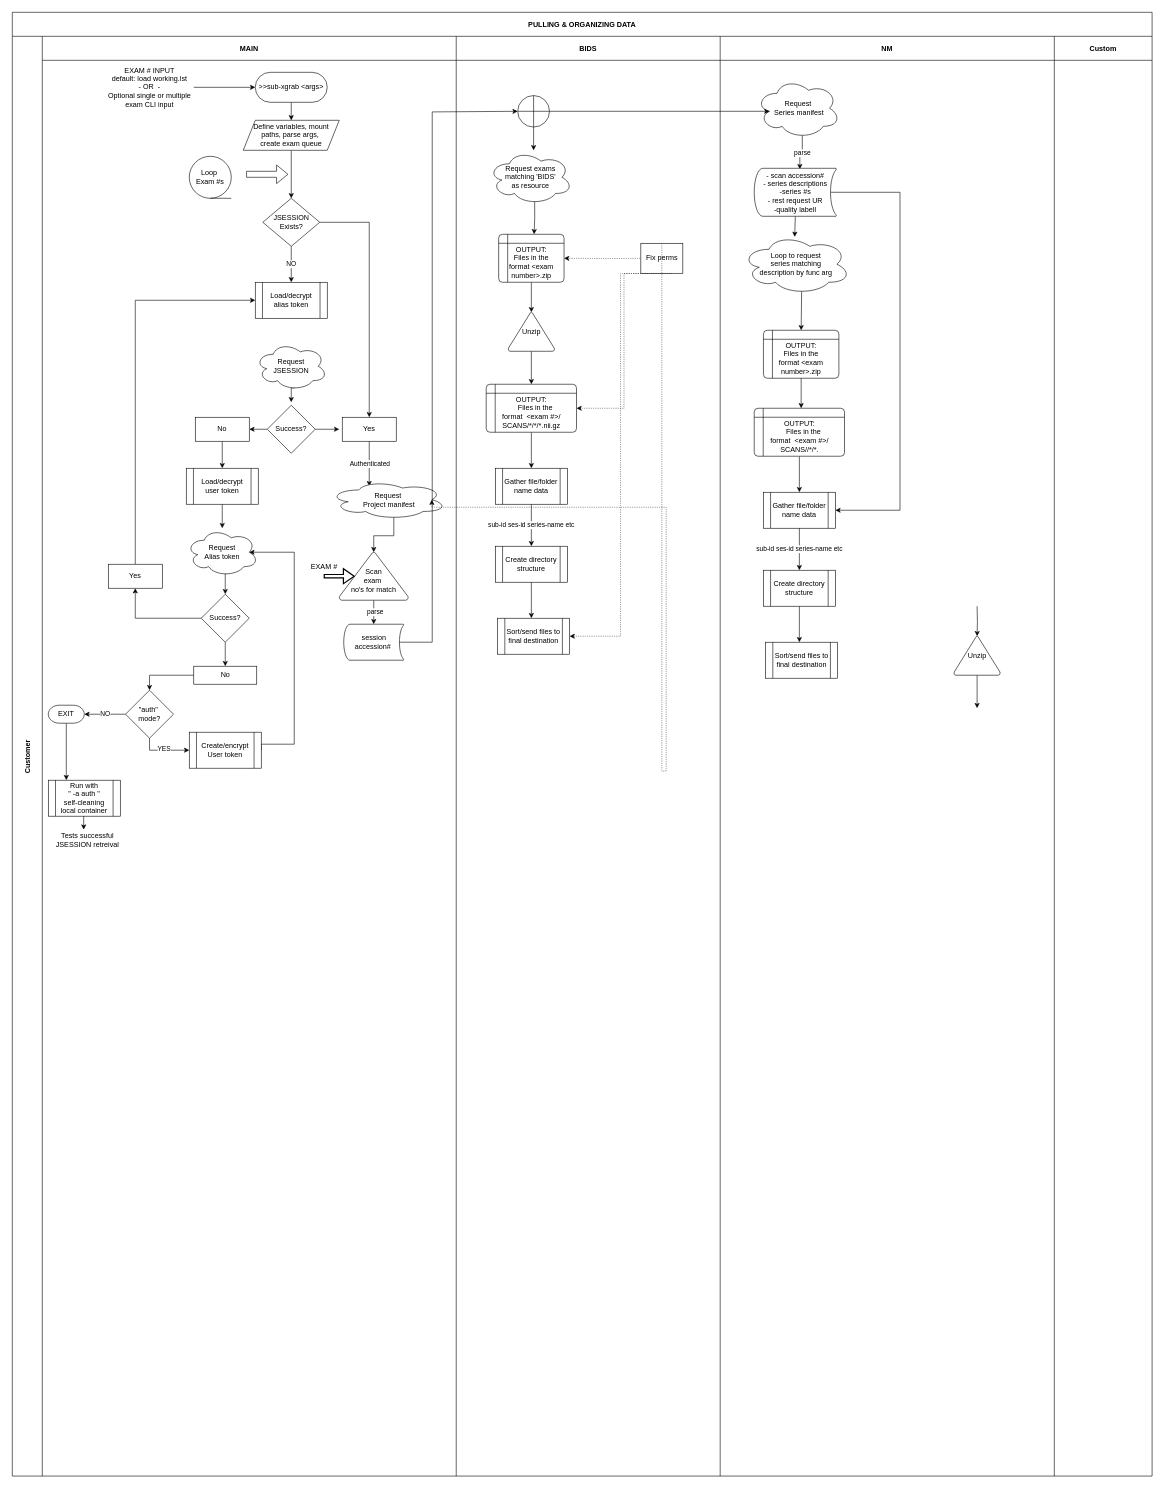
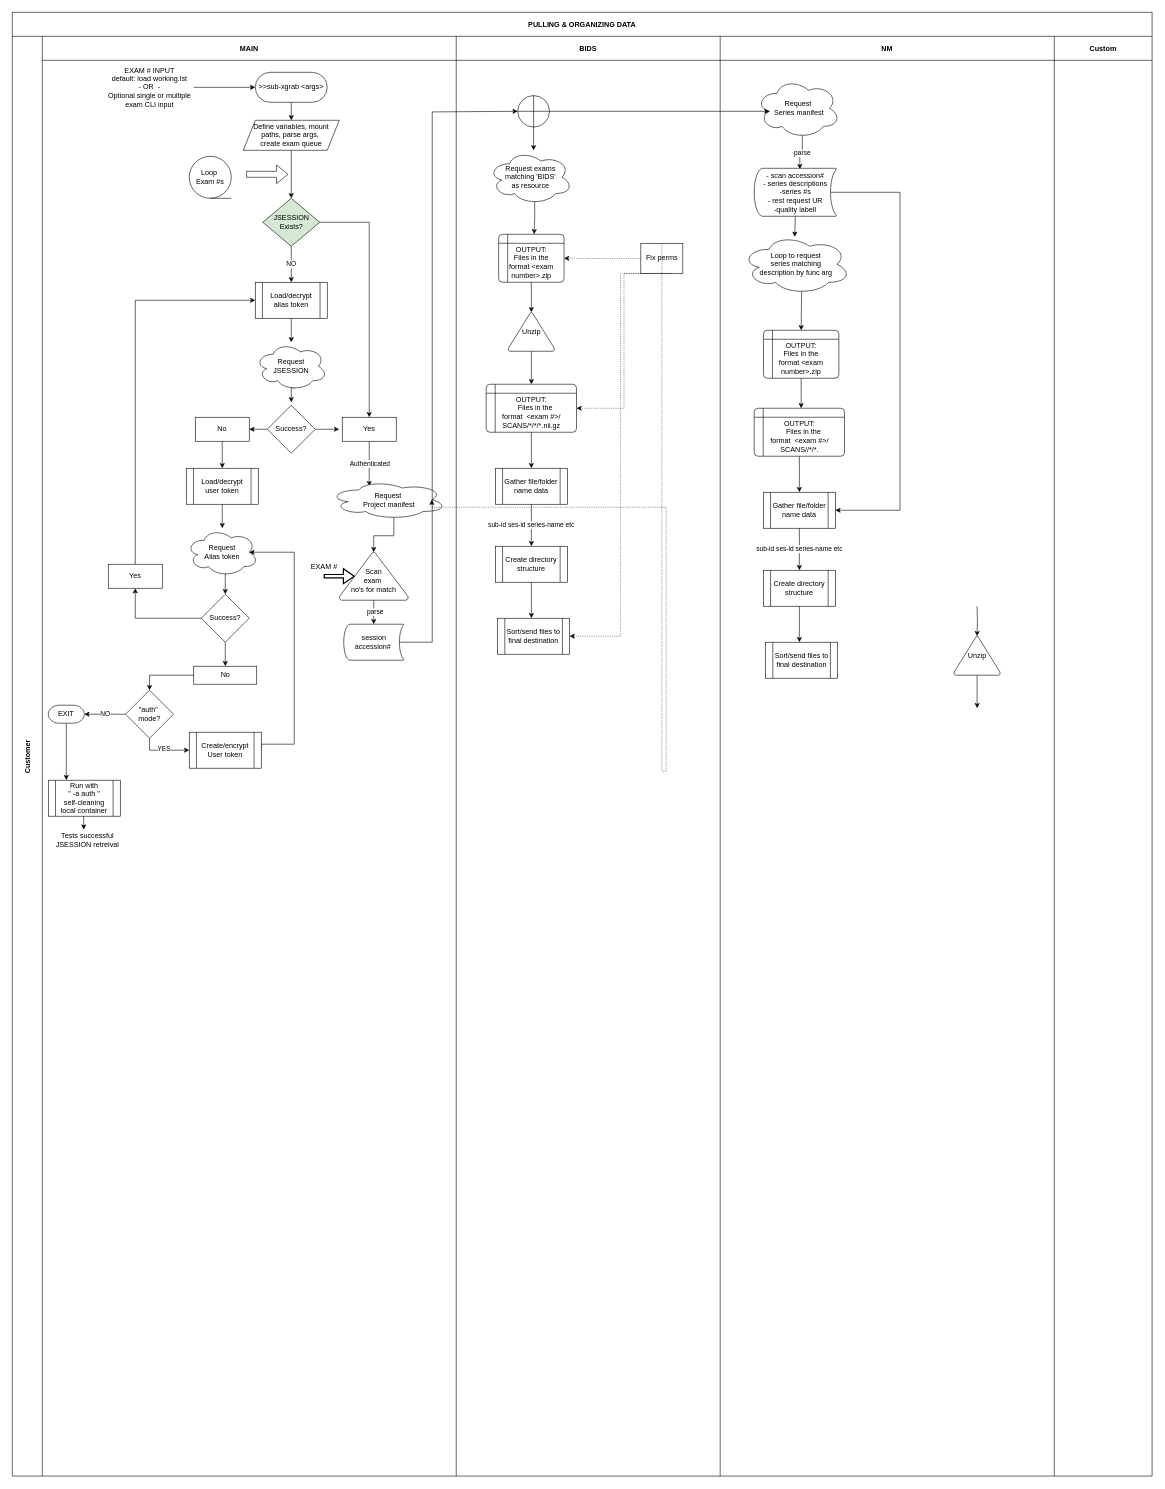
(291, 222) -> (291, 222)
none -> (291, 336)
